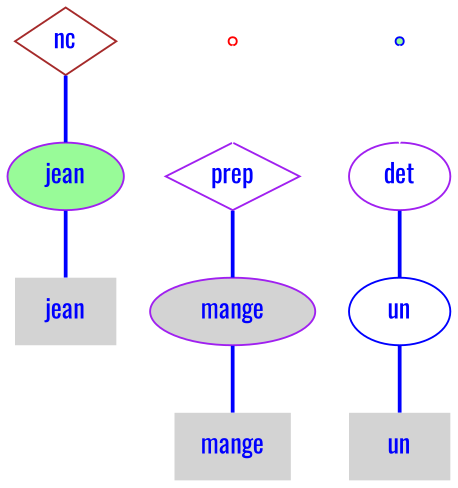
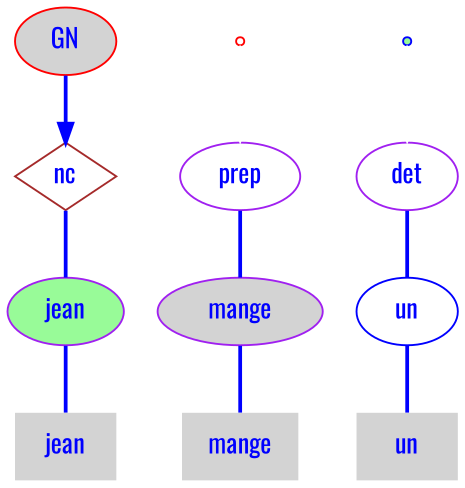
none -> (66, 41)
(233, 176) -> (240, 176)
